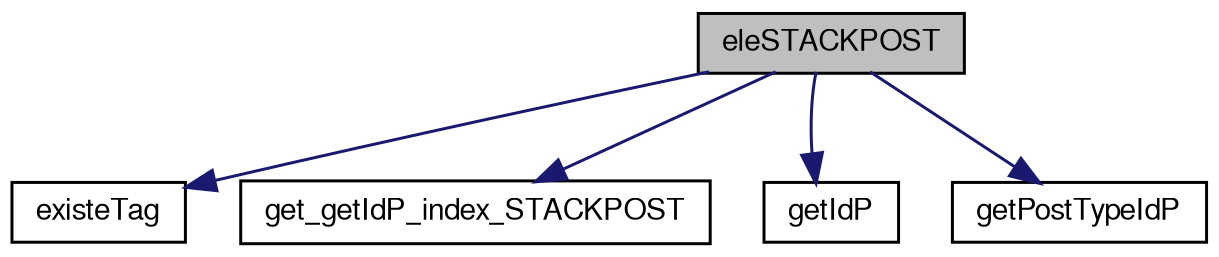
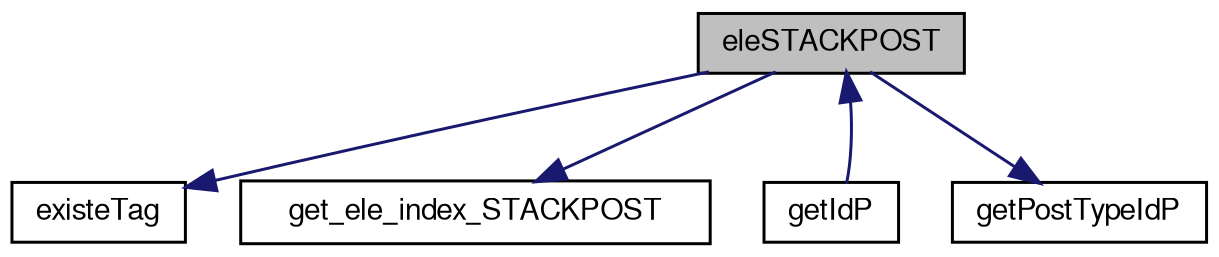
(811, 113) -> (851, 143)
(475, 212) -> (475, 212)
